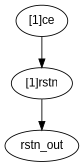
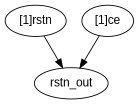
(42, 48) -> (92, 48)
